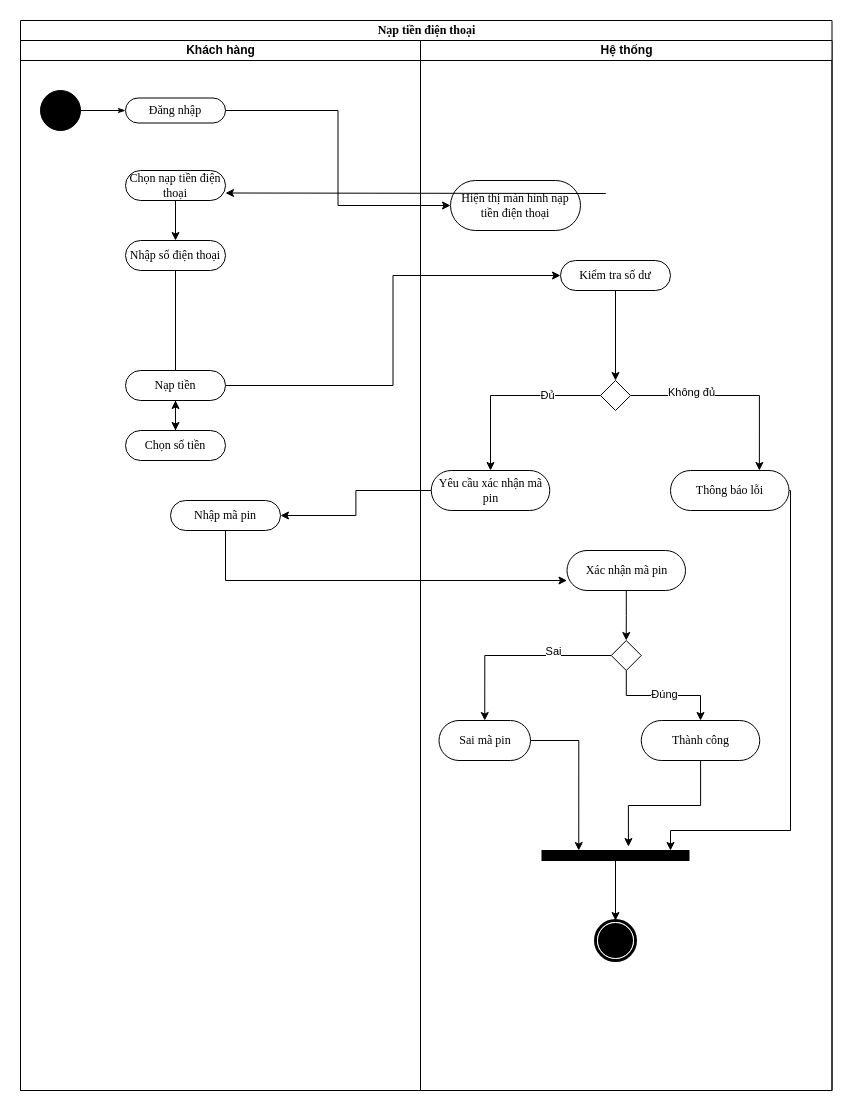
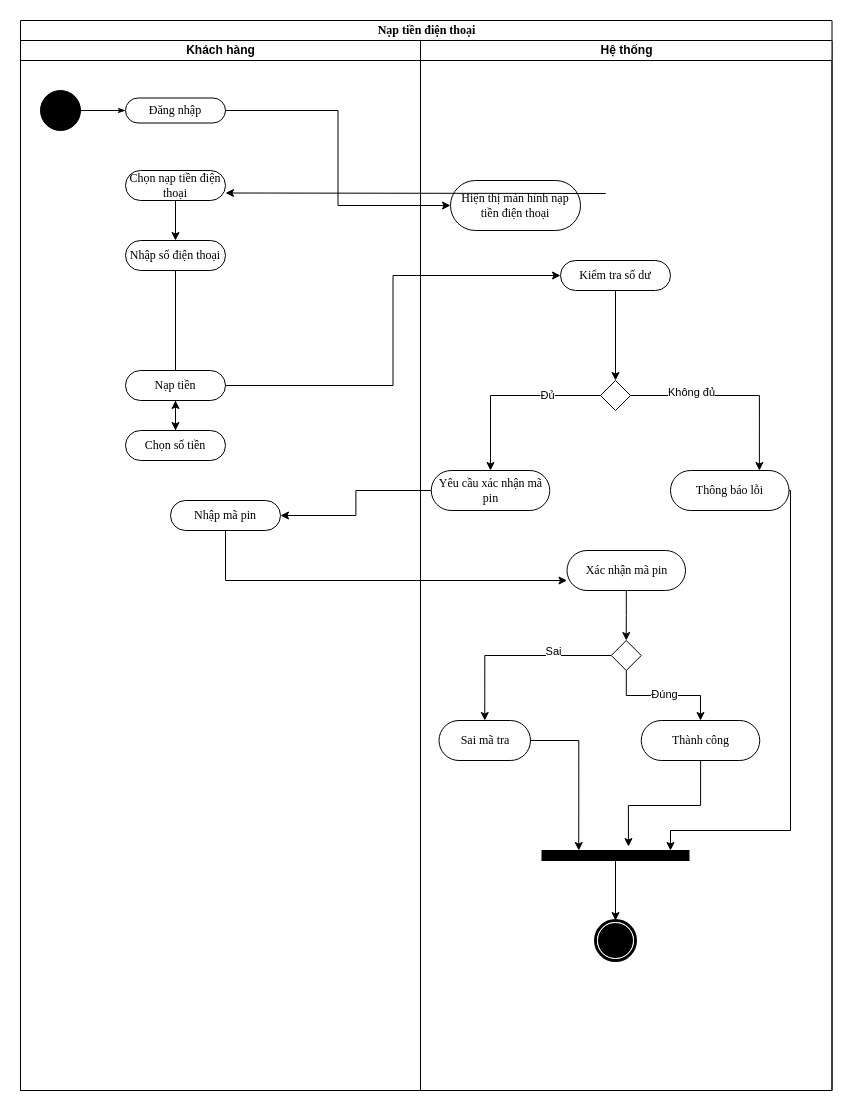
(486, 741) -> (486, 741)
